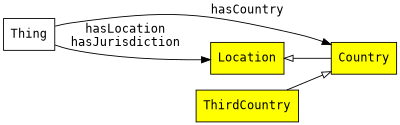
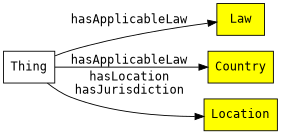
(247, 10) -> (129, 61)
none -> (241, 19)
(312, 58) -> none
(247, 106) -> none
